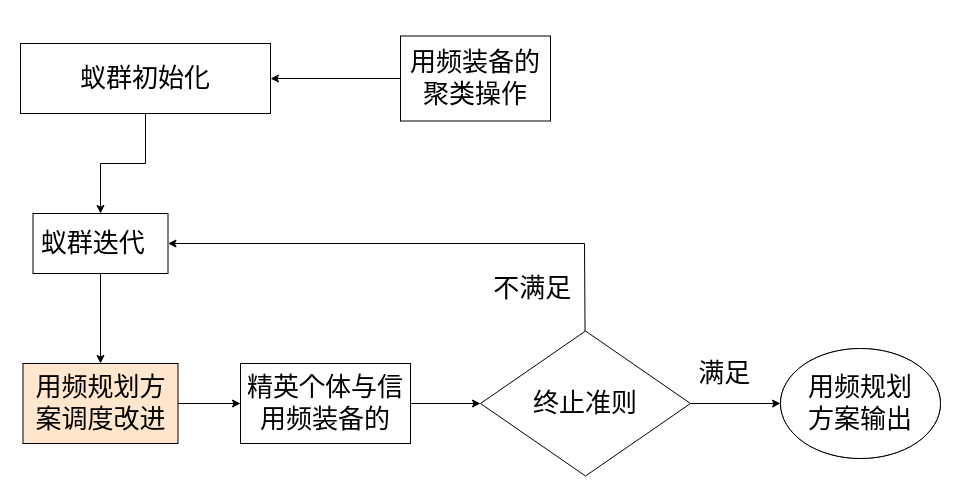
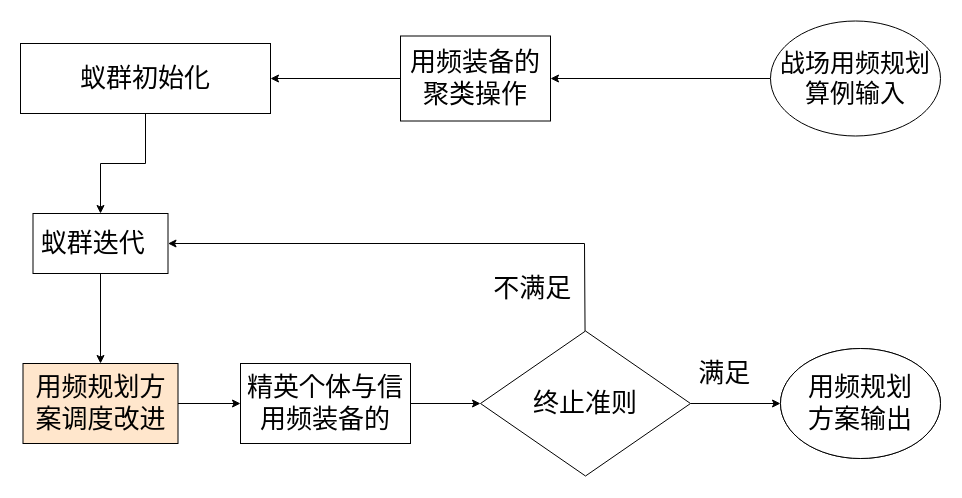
none -> (664, 79)
none -> (856, 79)
